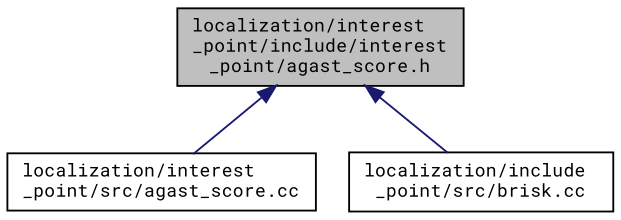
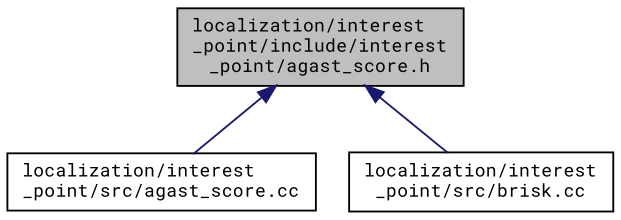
(481, 182) -> (481, 182)
